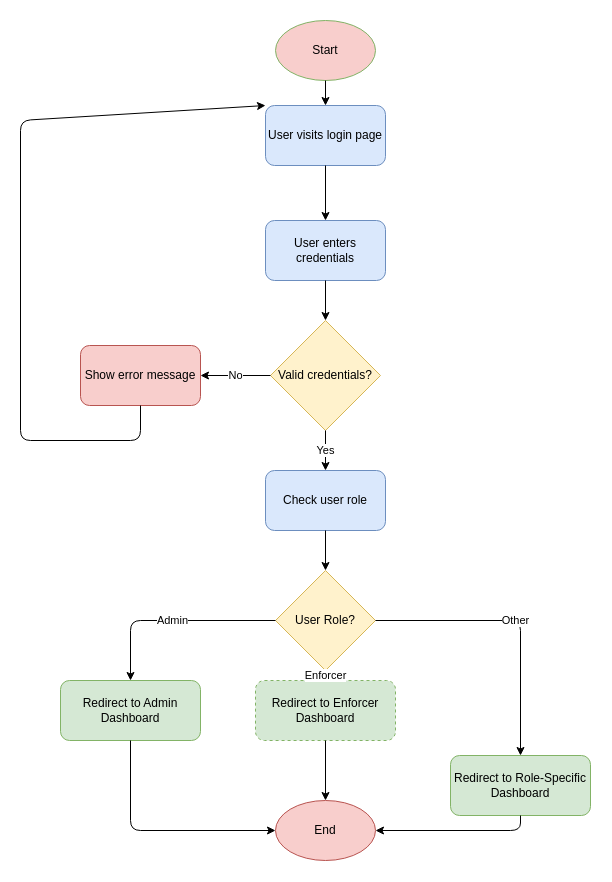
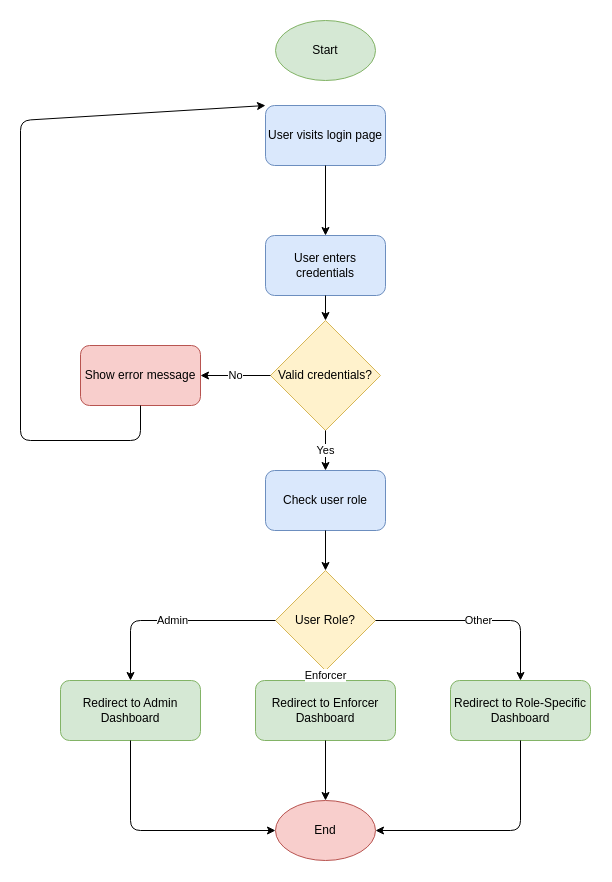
(326, 51) -> (326, 51)
(326, 90) -> none
(326, 251) -> (326, 266)
(326, 711) -> (326, 711)
(521, 786) -> (521, 711)
